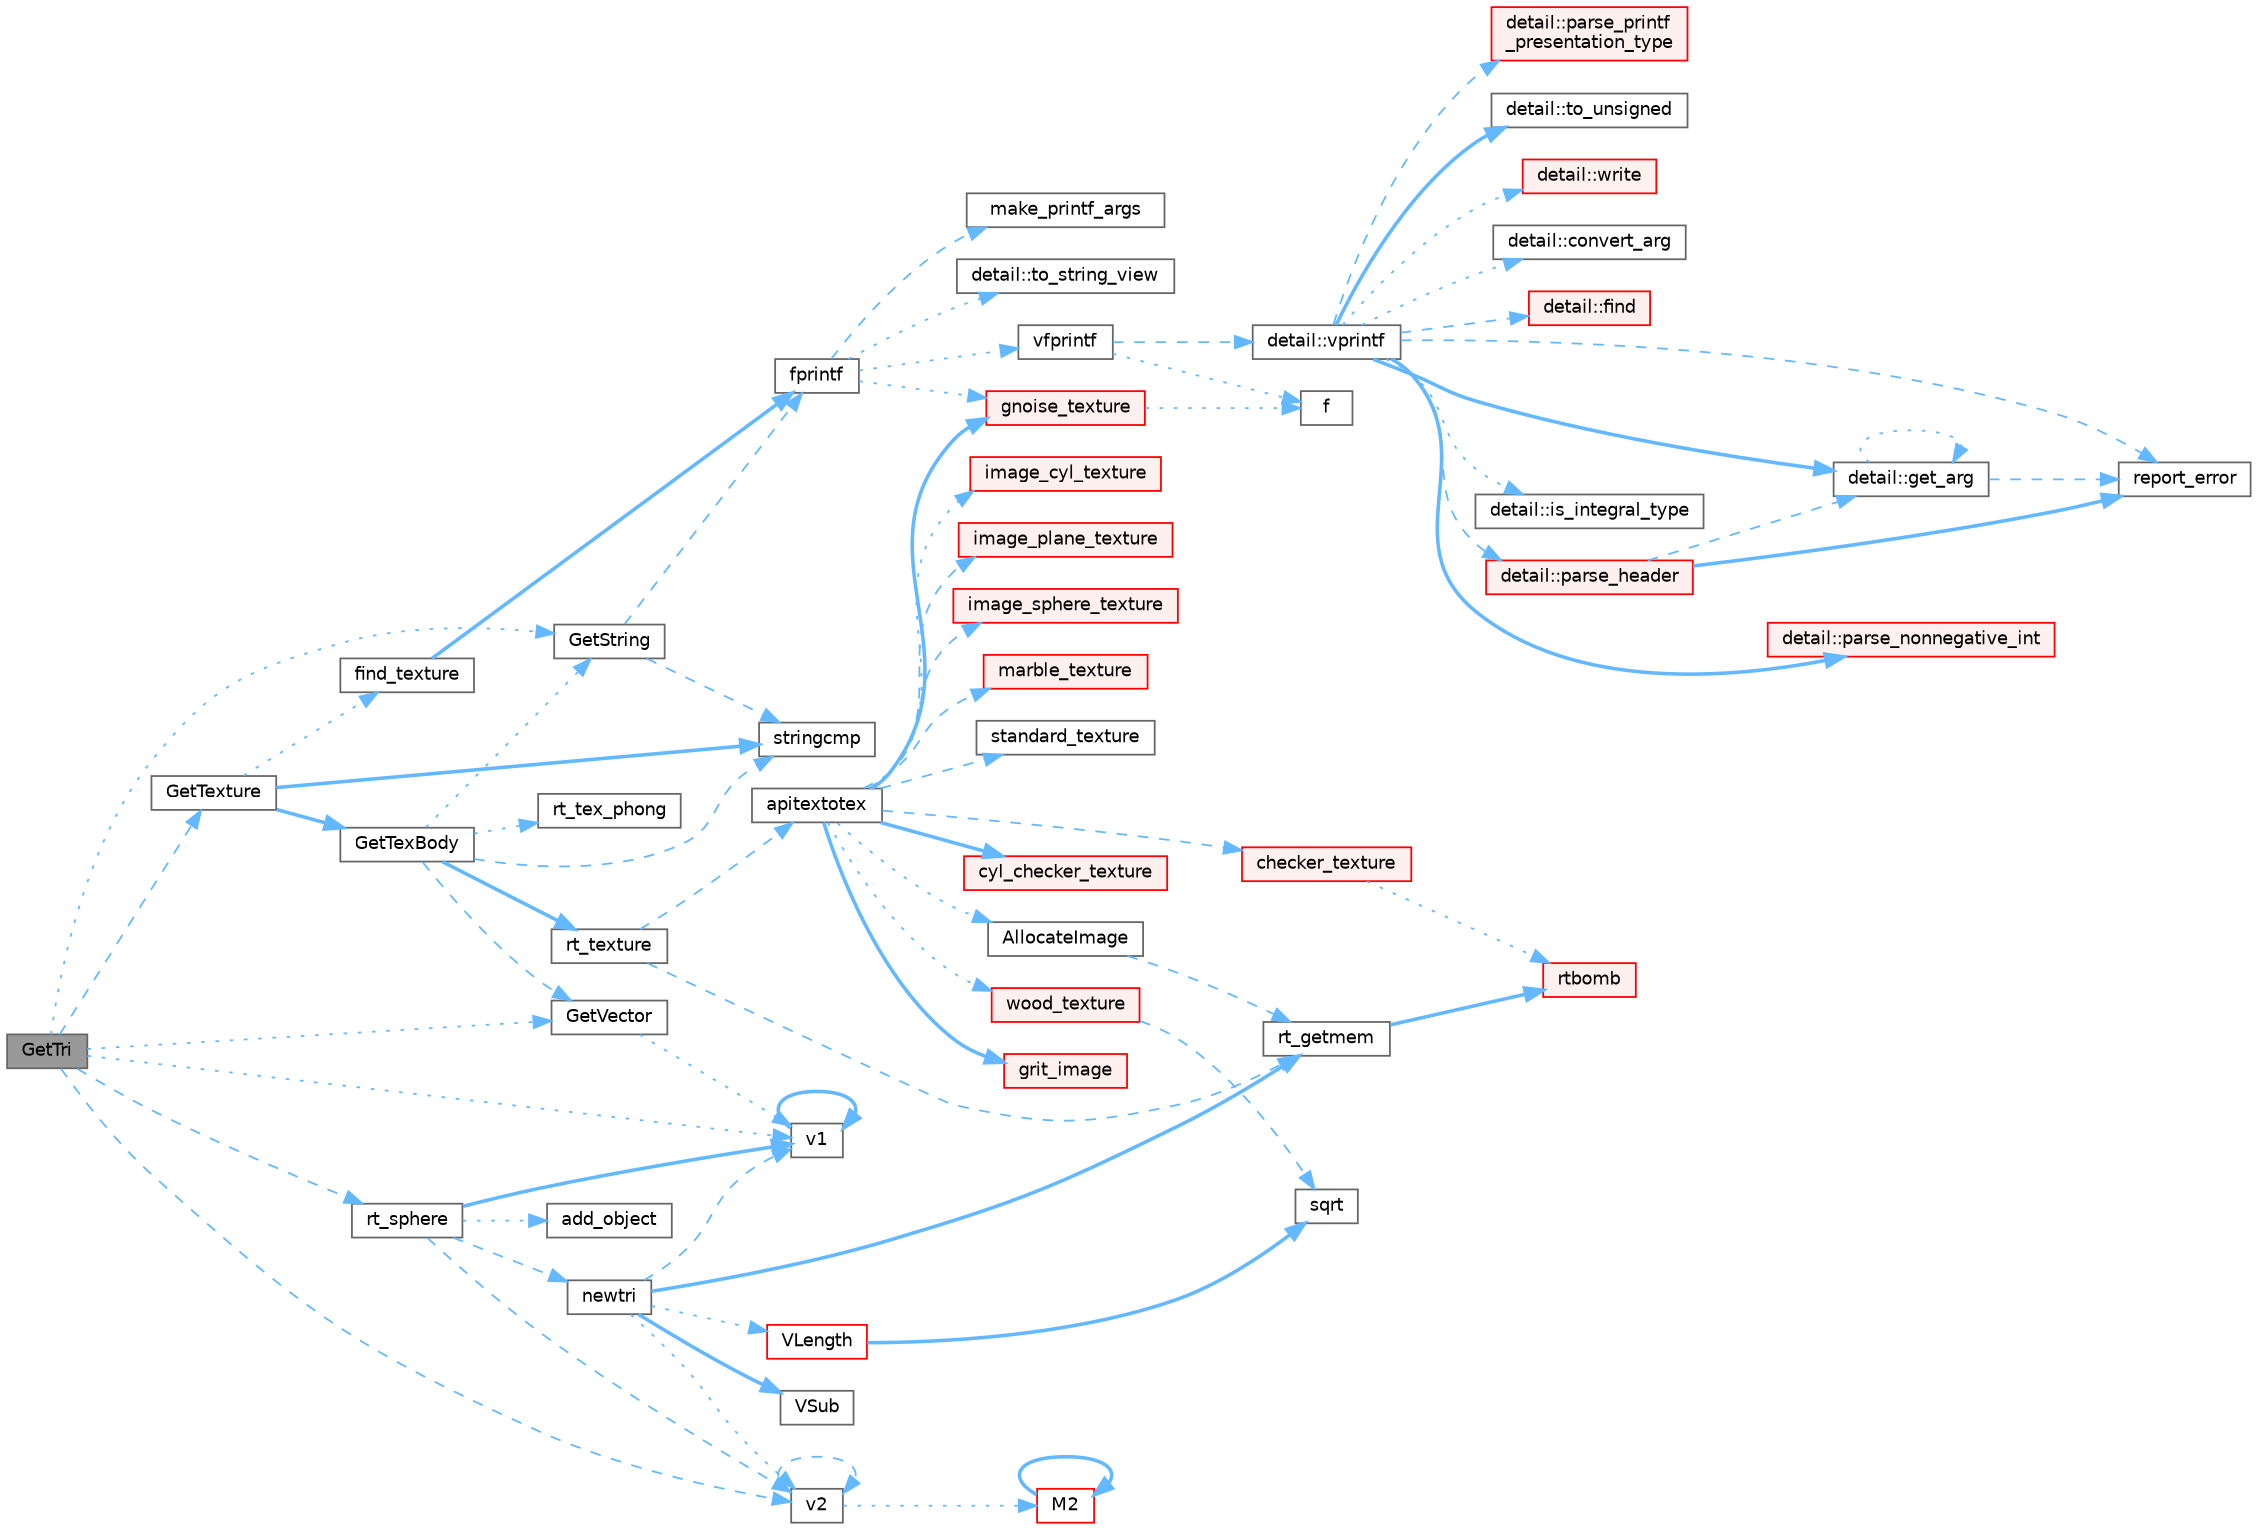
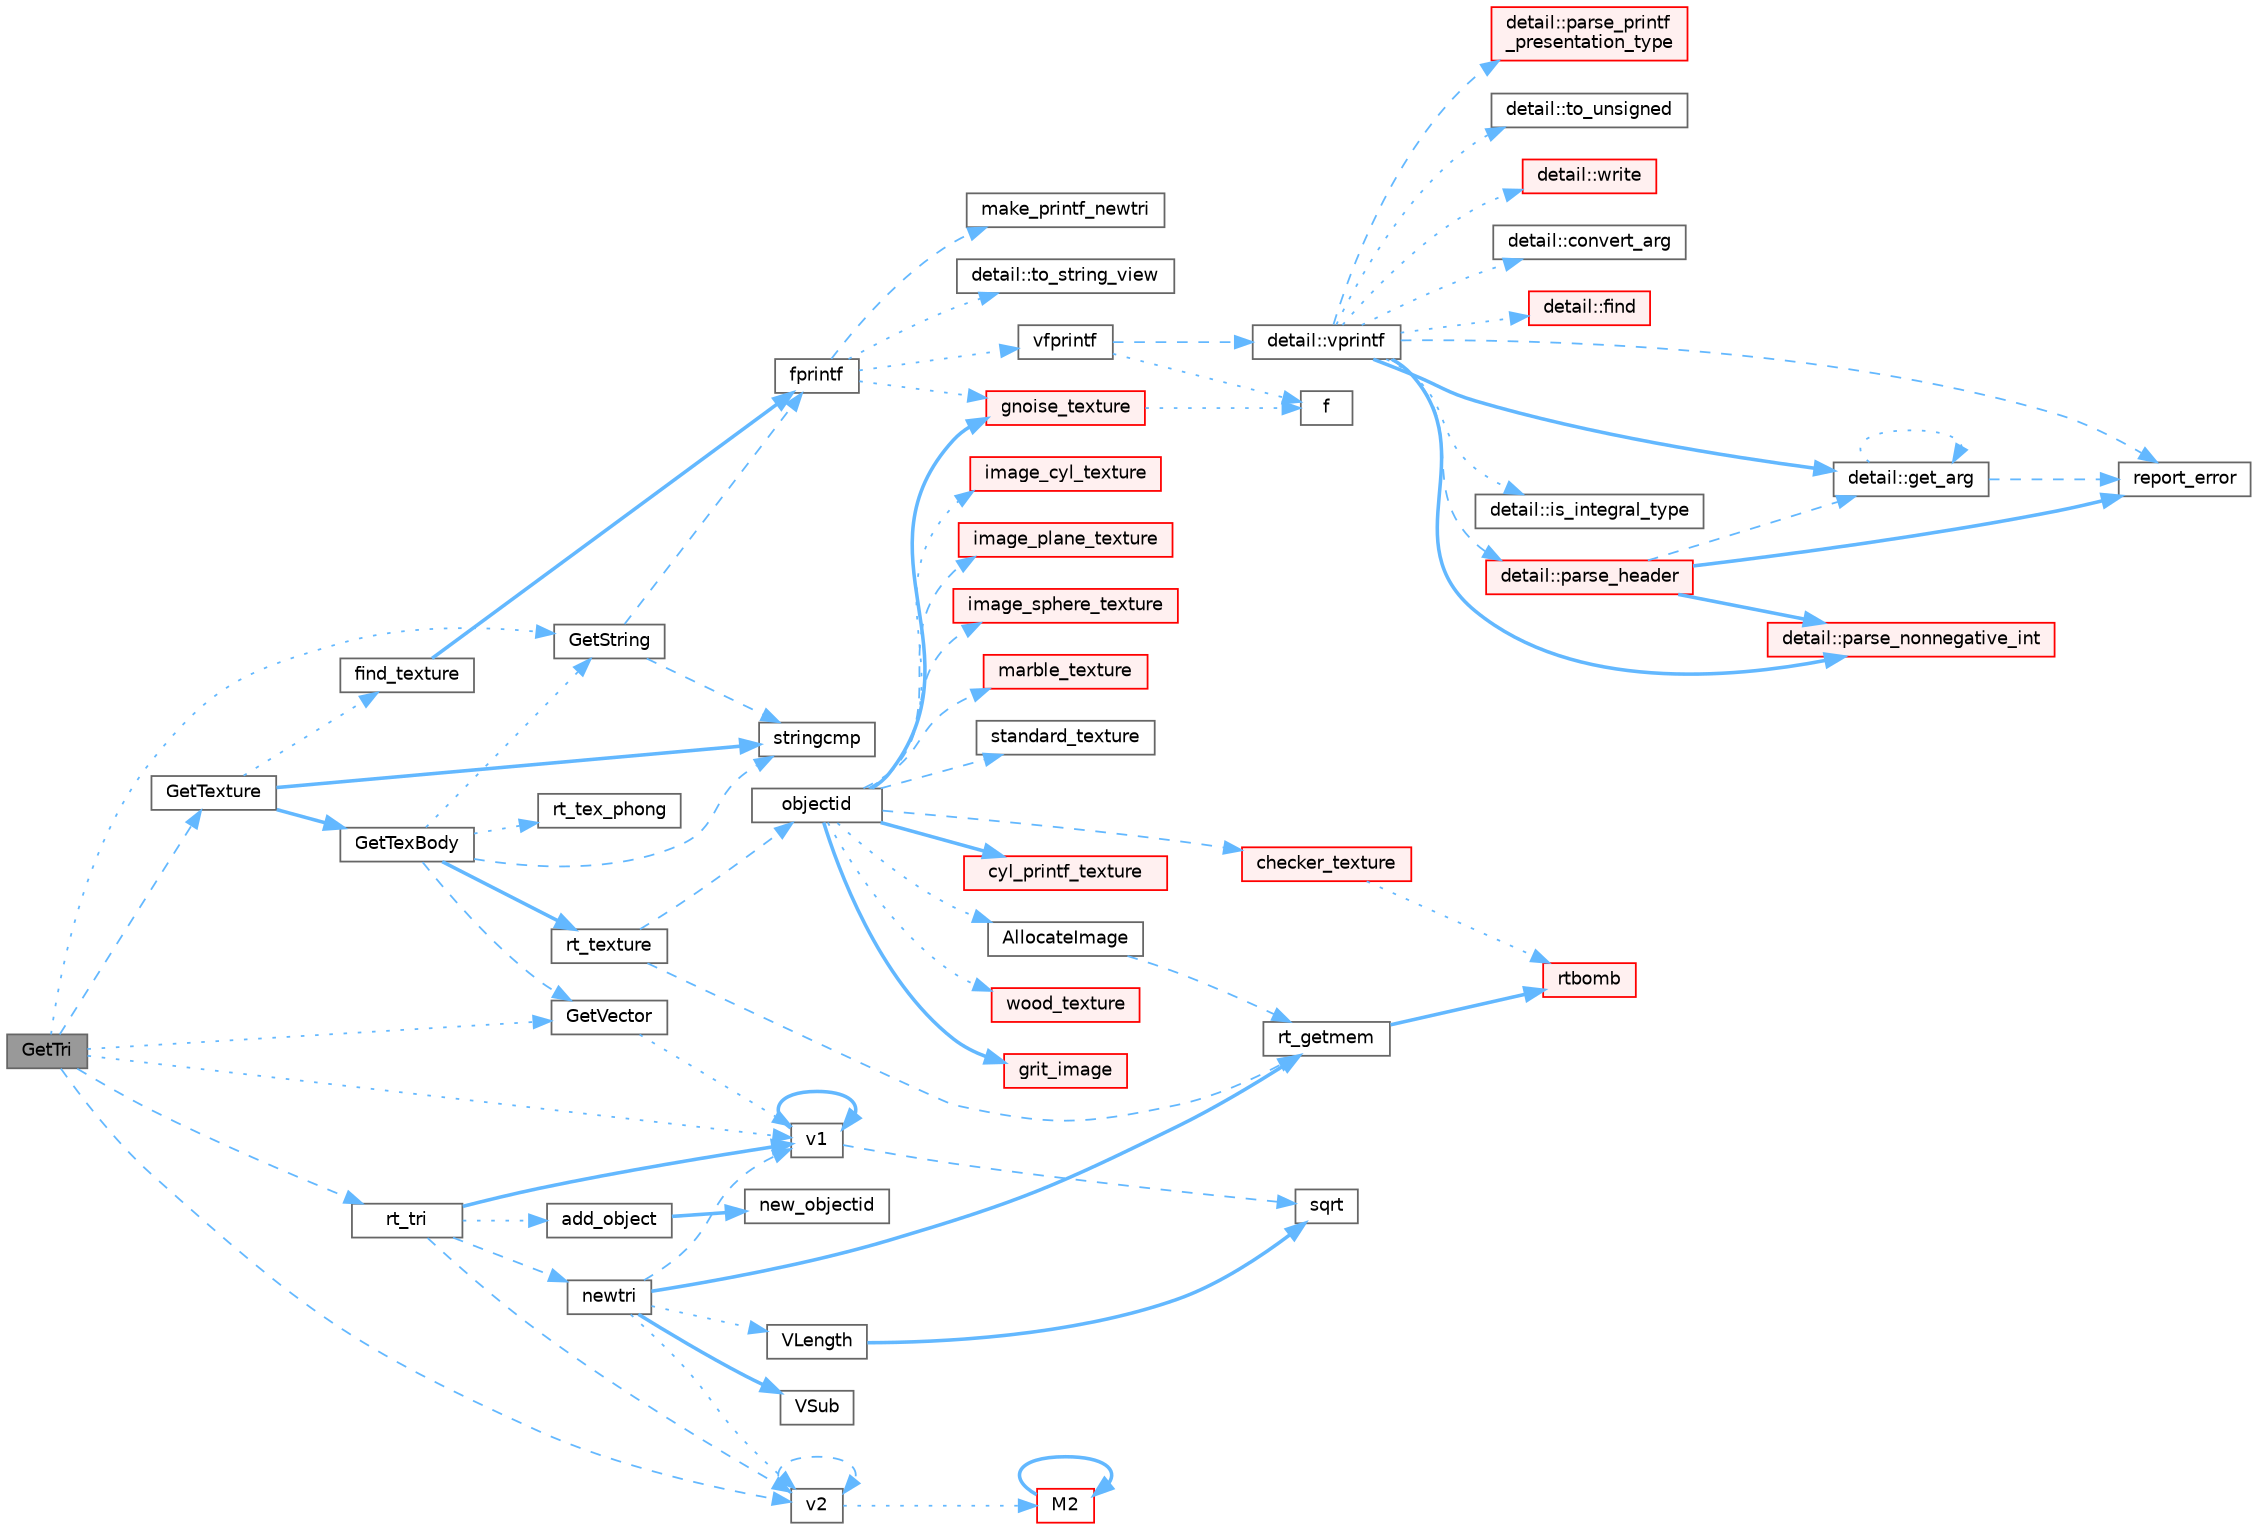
(1066, 210) -> (1066, 210)
(1400, 219) -> (1400, 219)
(1455, 326) -> (1455, 326)
none -> (1741, 607)
(817, 805) -> (817, 805)
(1066, 873) -> (1066, 873)
(1225, 1077) -> (1038, 1175)
none -> (817, 1206)
(407, 1221) -> (407, 1221)
(817, 1342) -> (817, 1342)
